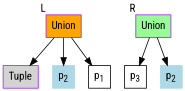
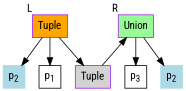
(64, 26) -> (50, 26)
none -> (112, 55)
